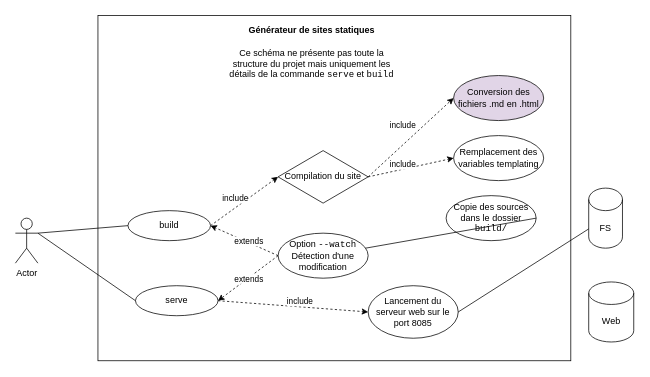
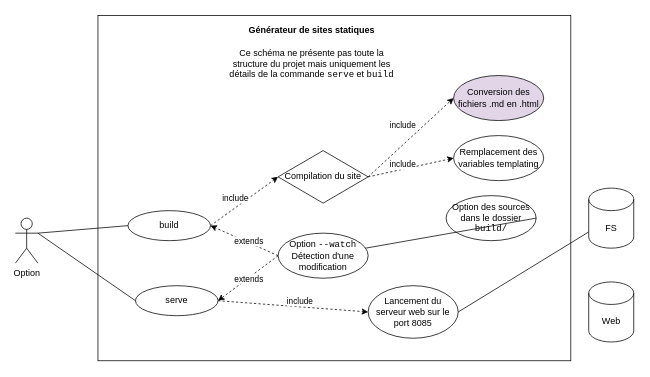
(491, 218) -> (491, 218)
(605, 218) -> (611, 218)
(27, 274) -> (27, 274)
